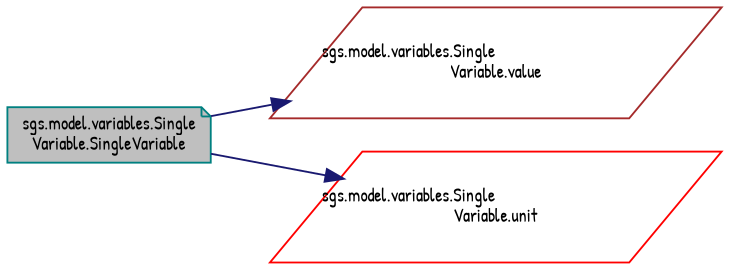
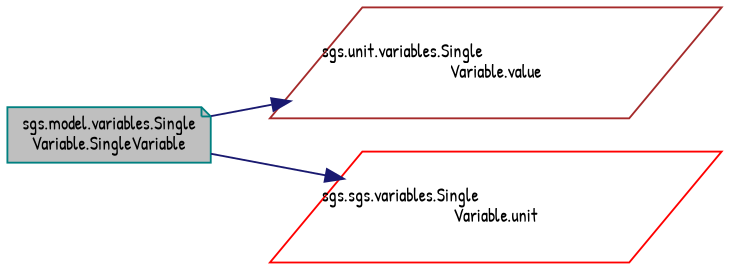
(496, 63) -> (496, 63)
(496, 207) -> (496, 207)
